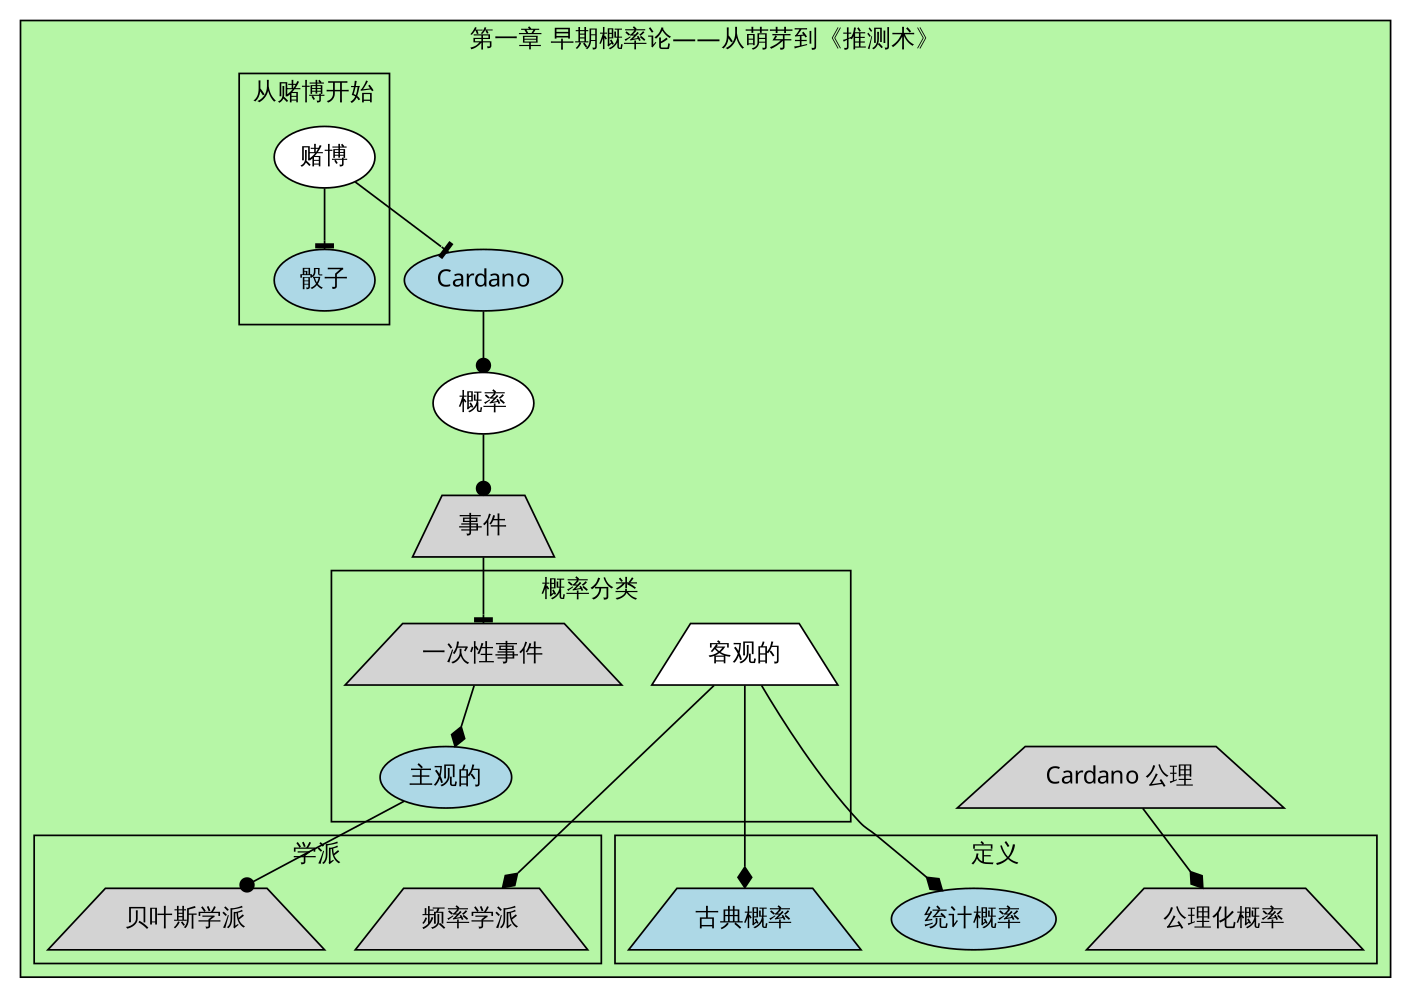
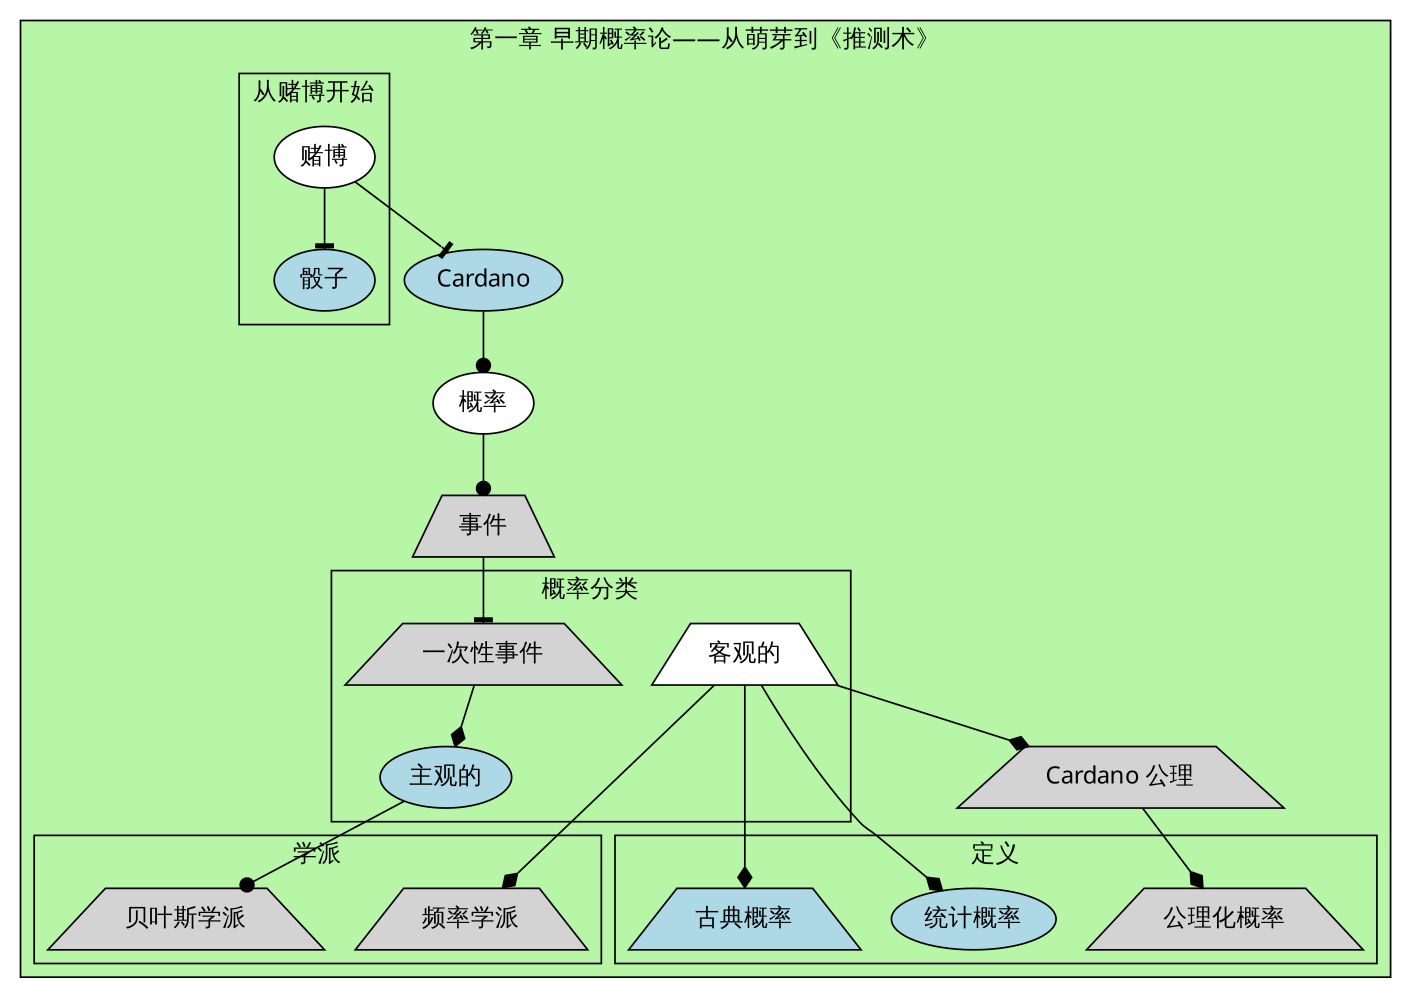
none -> (923, 713)
